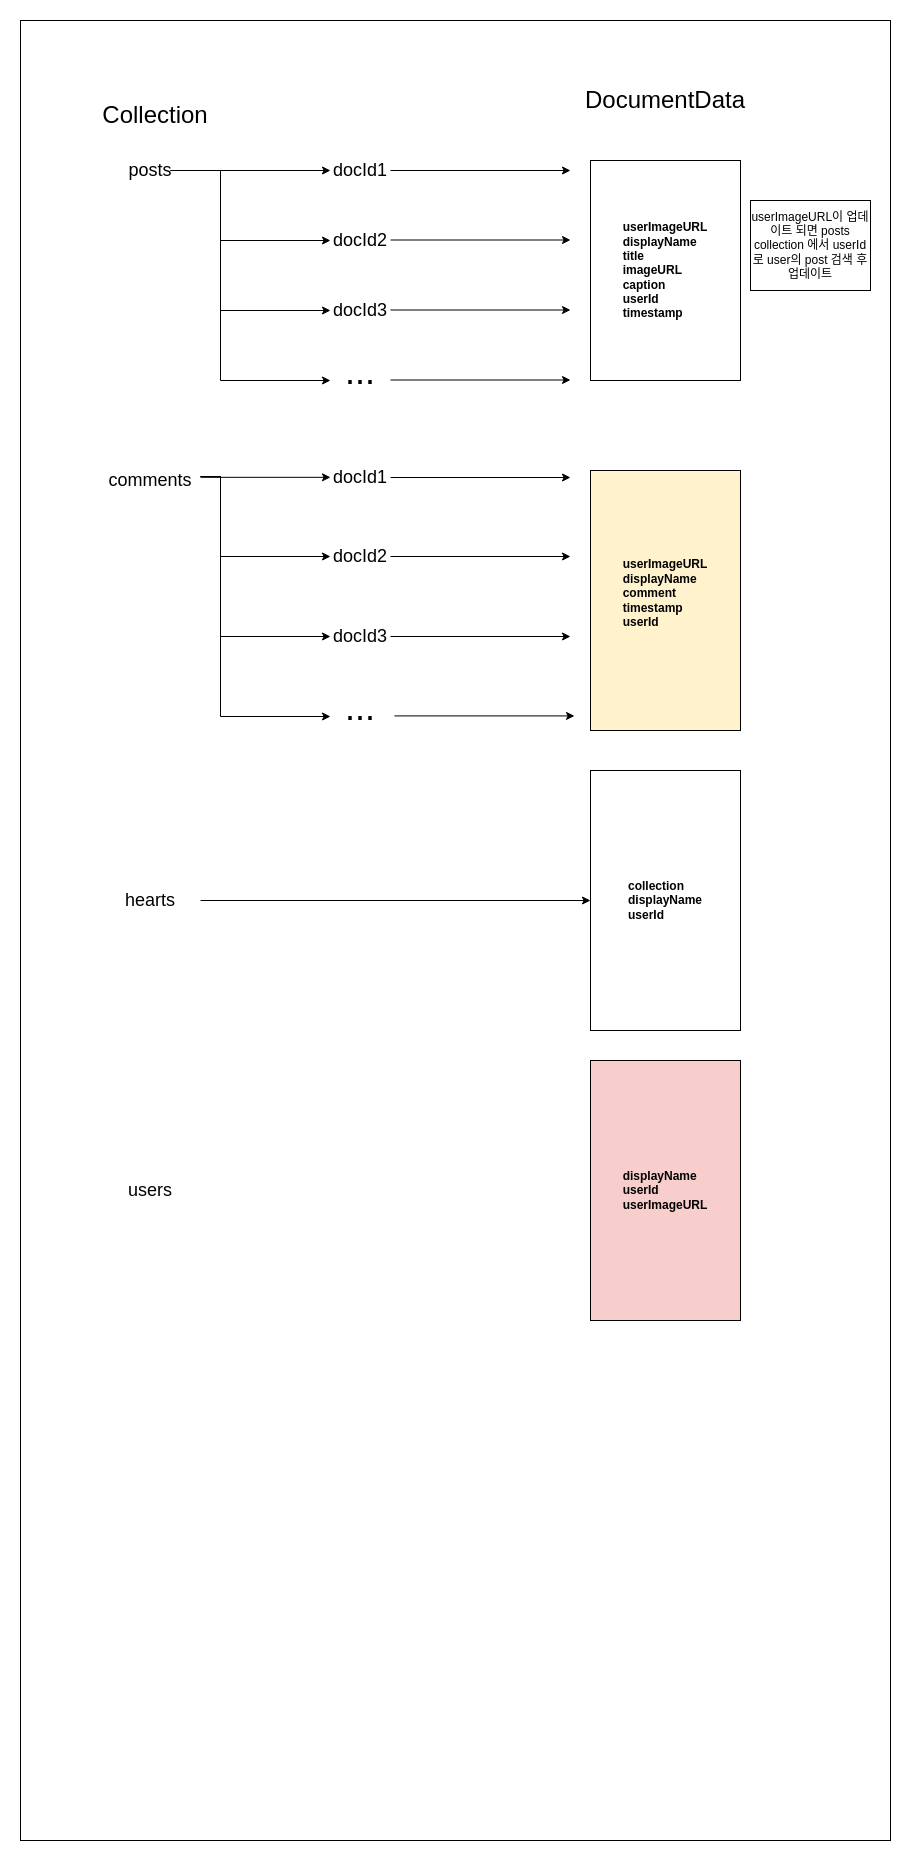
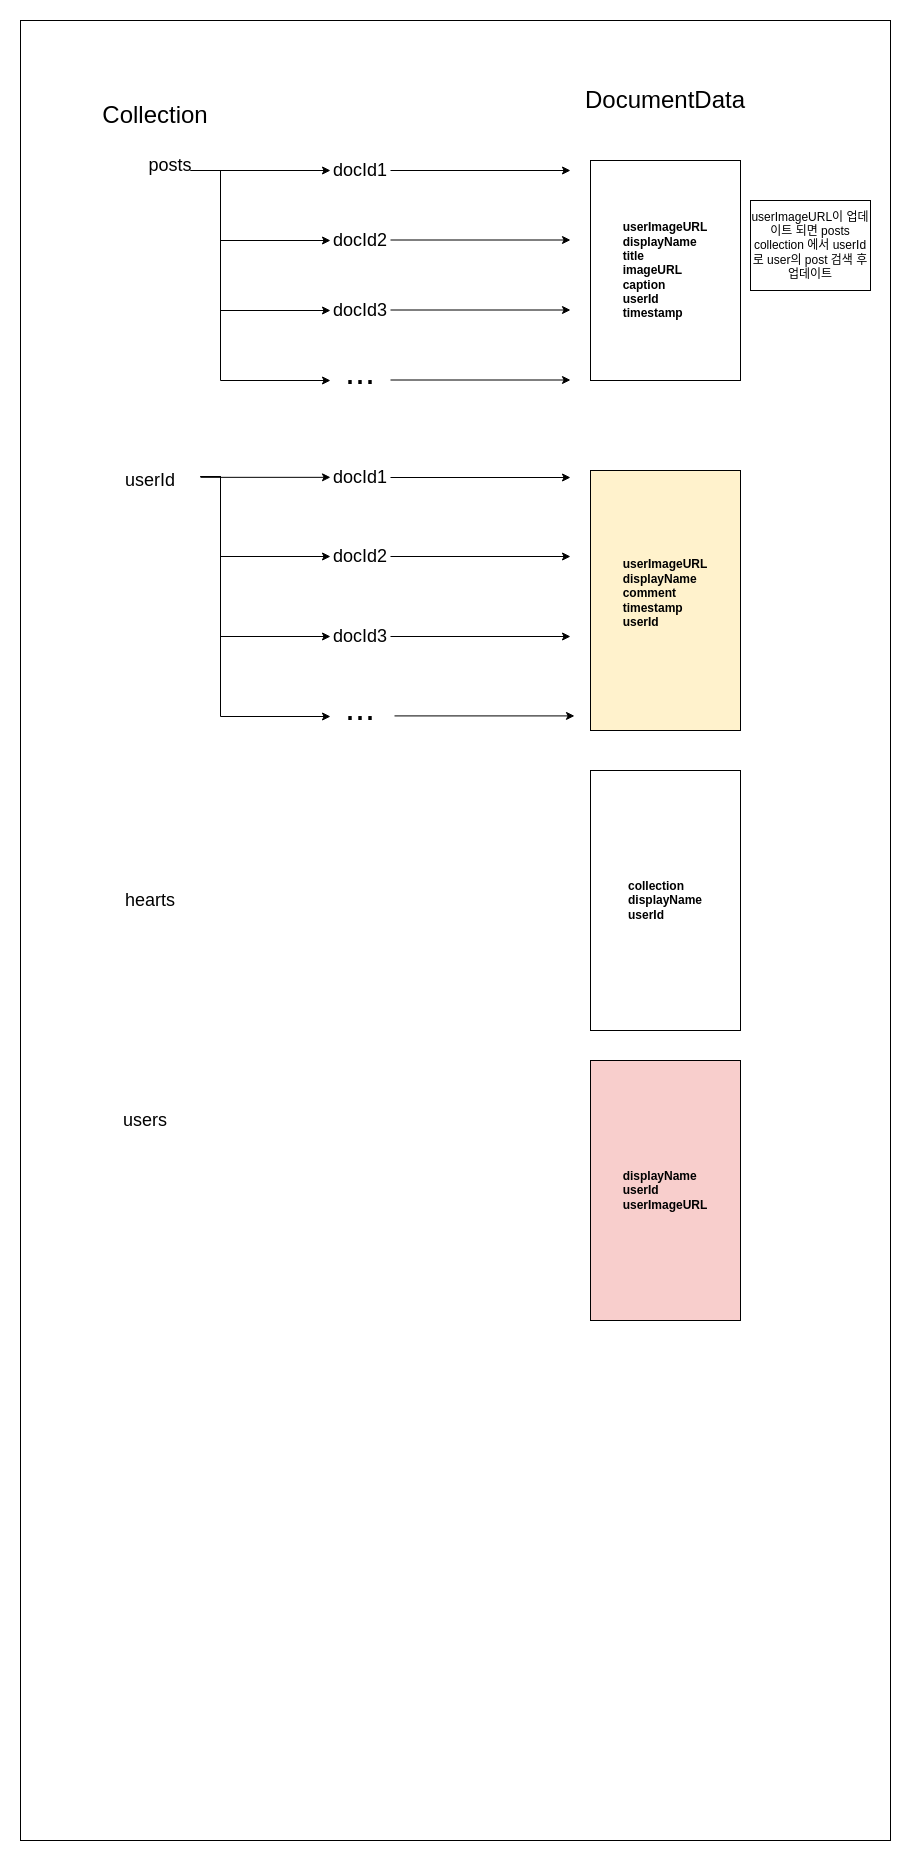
(151, 171) -> (171, 166)
(151, 481) -> (151, 481)
(392, 901) -> none
(151, 1191) -> (146, 1121)
